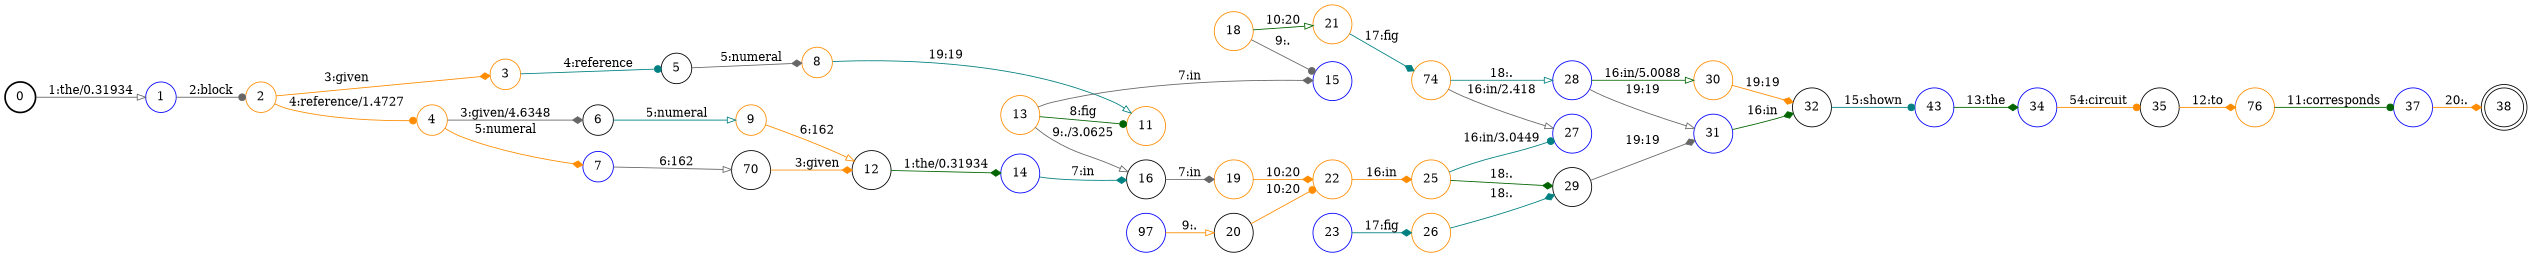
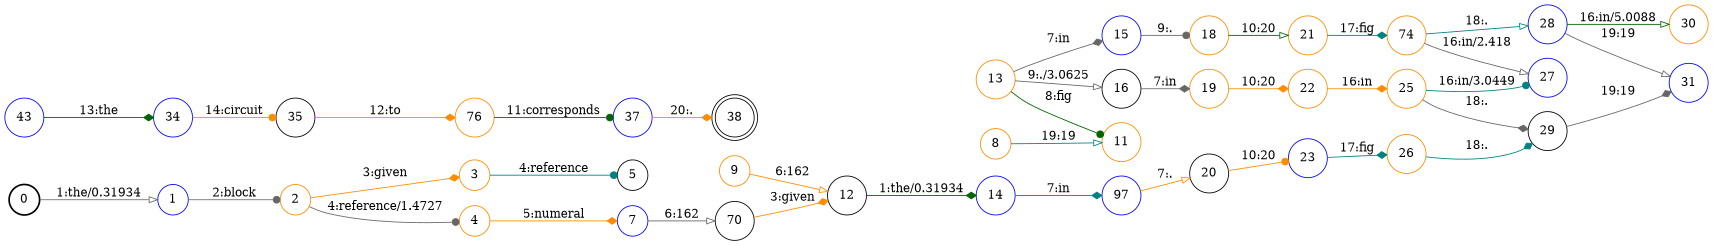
(1280, 55) -> (1162, 35)
(742, 66) -> none
(2099, 101) -> (234, 111)
(1812, 107) -> none
(341, 118) -> (380, 221)
(598, 120) -> none
(1078, 180) -> (1053, 195)
(1497, 183) -> (1469, 118)
(1280, 208) -> (1255, 166)
(1190, 226) -> (1165, 175)
